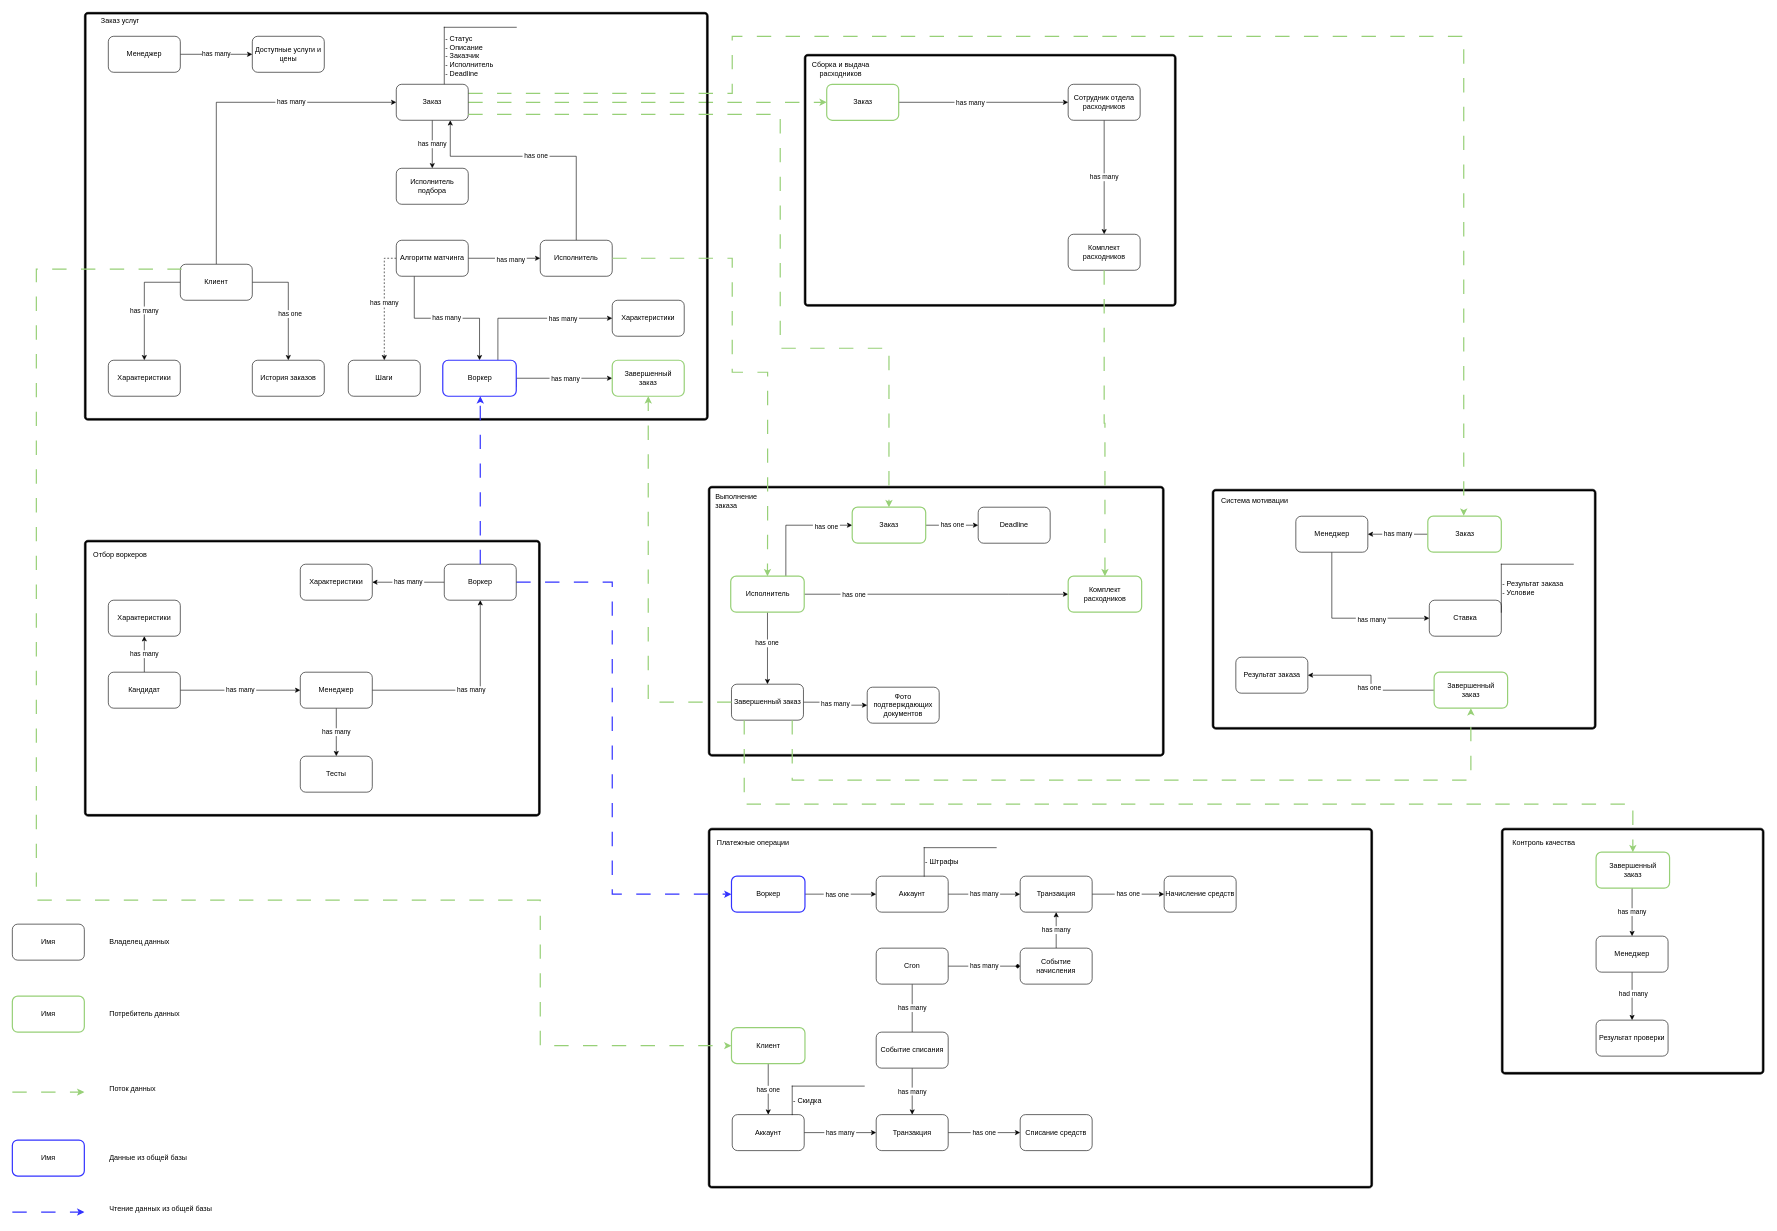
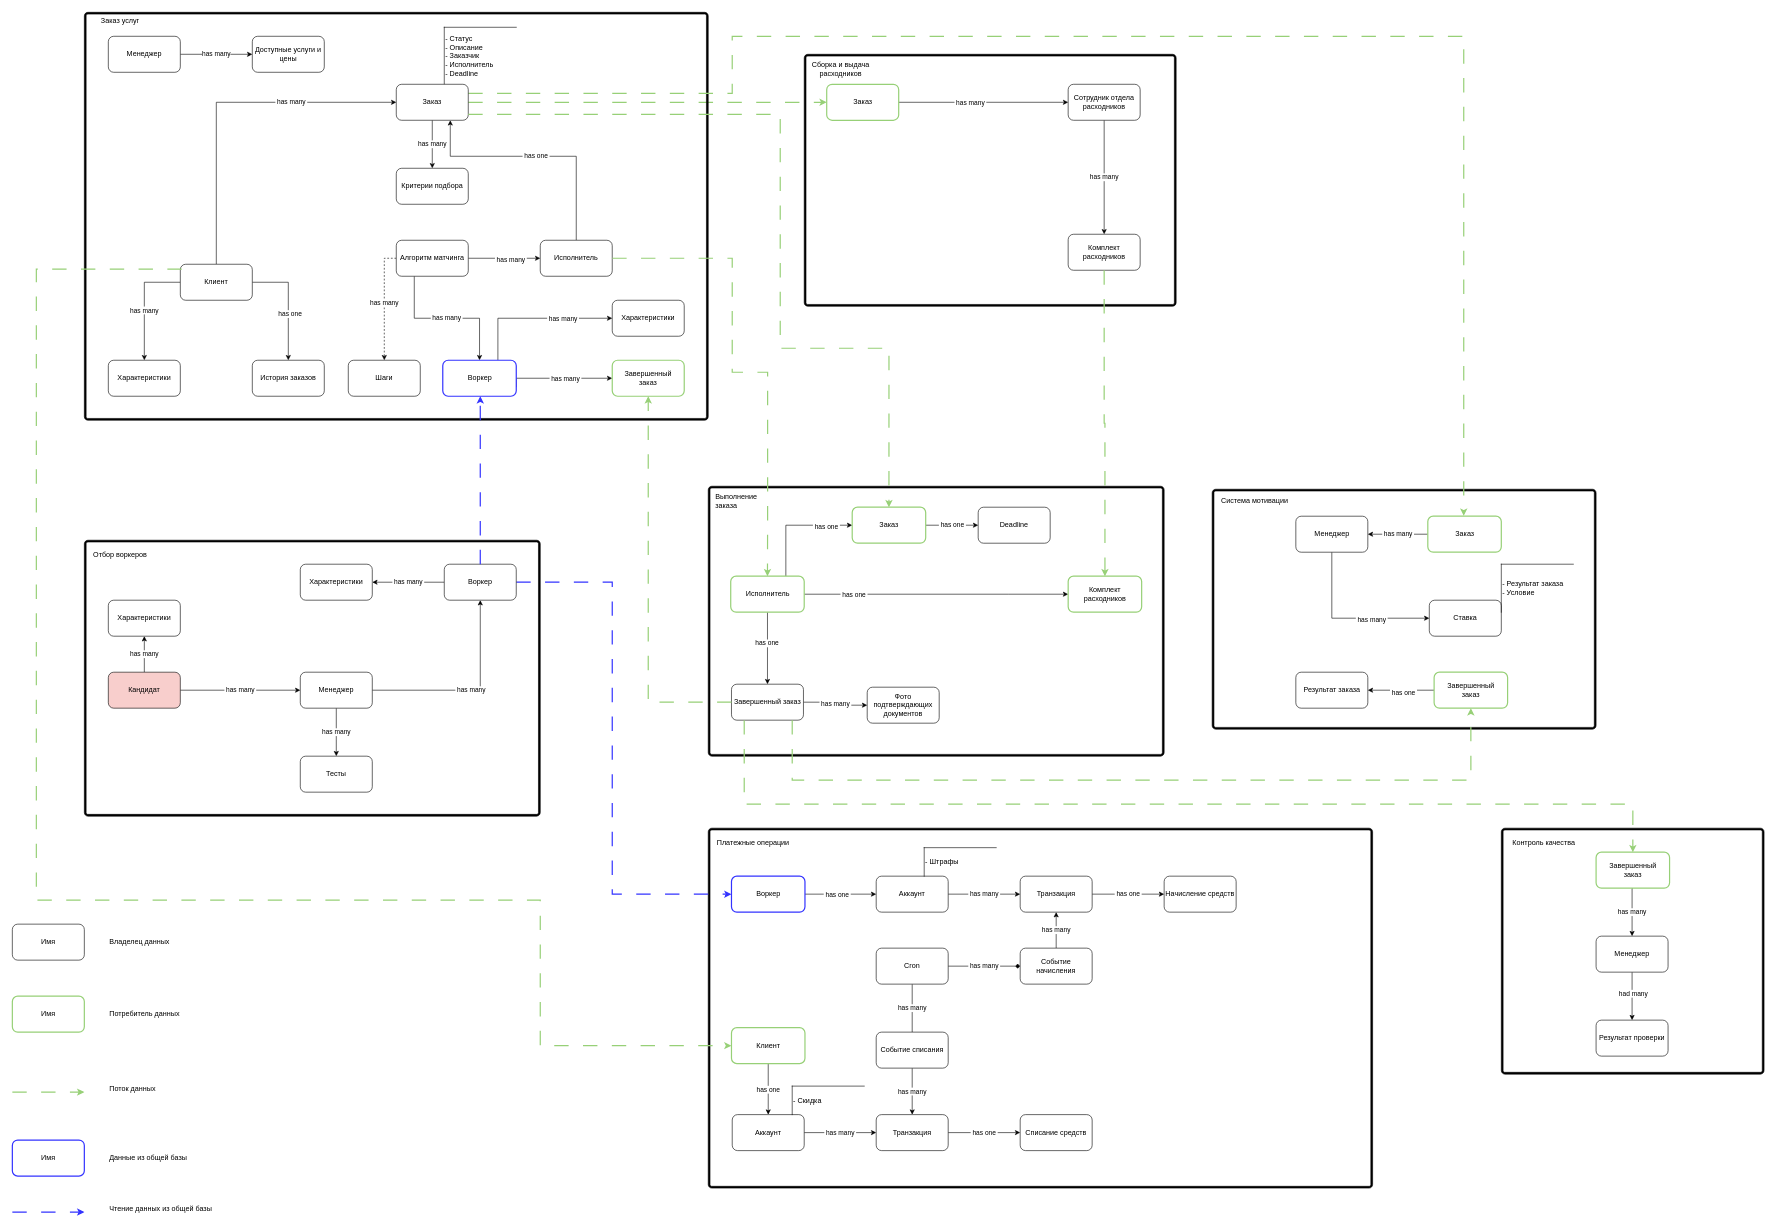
(432, 186) -> (432, 186)
(1272, 675) -> (1332, 690)
(144, 690) -> (144, 690)
